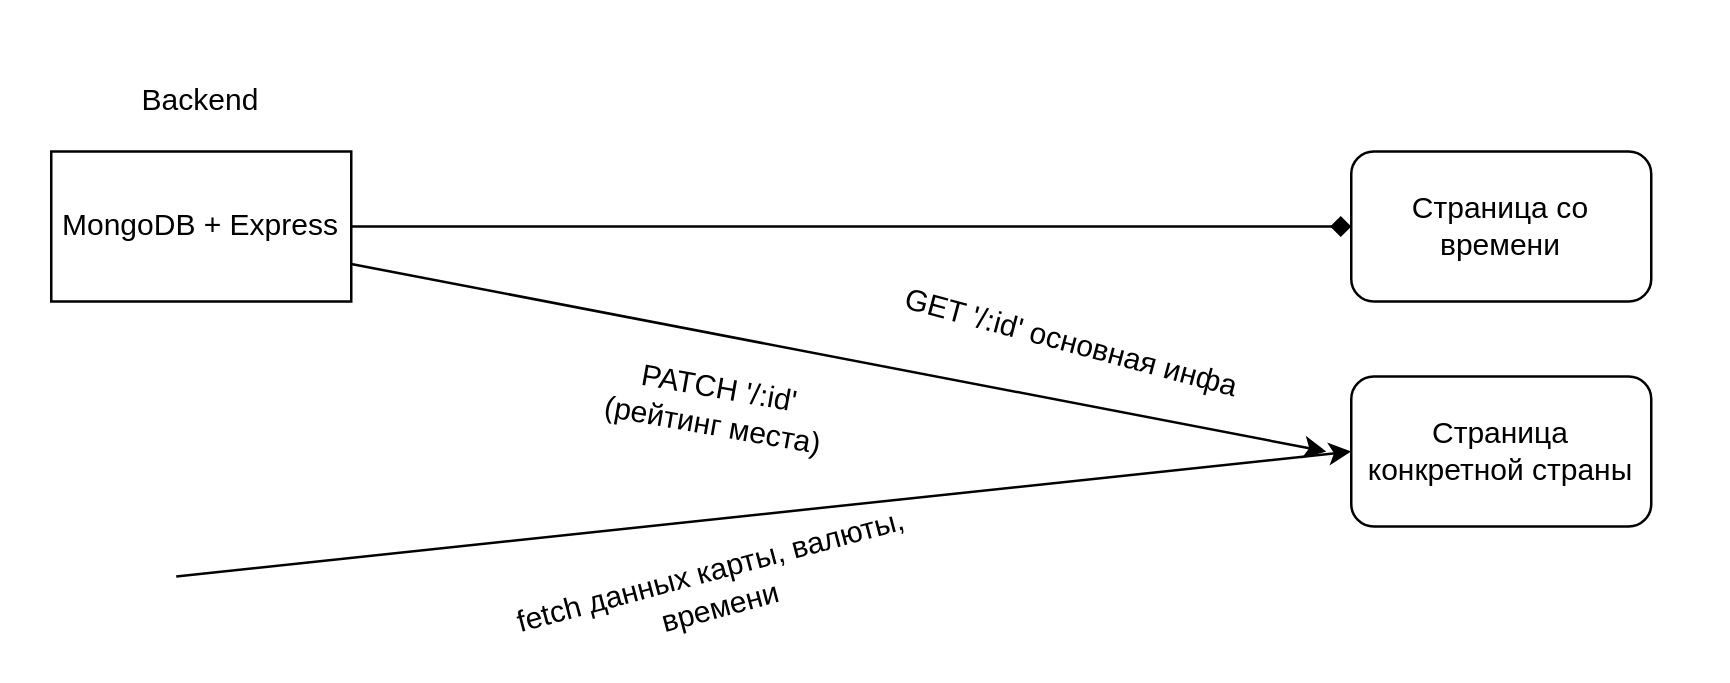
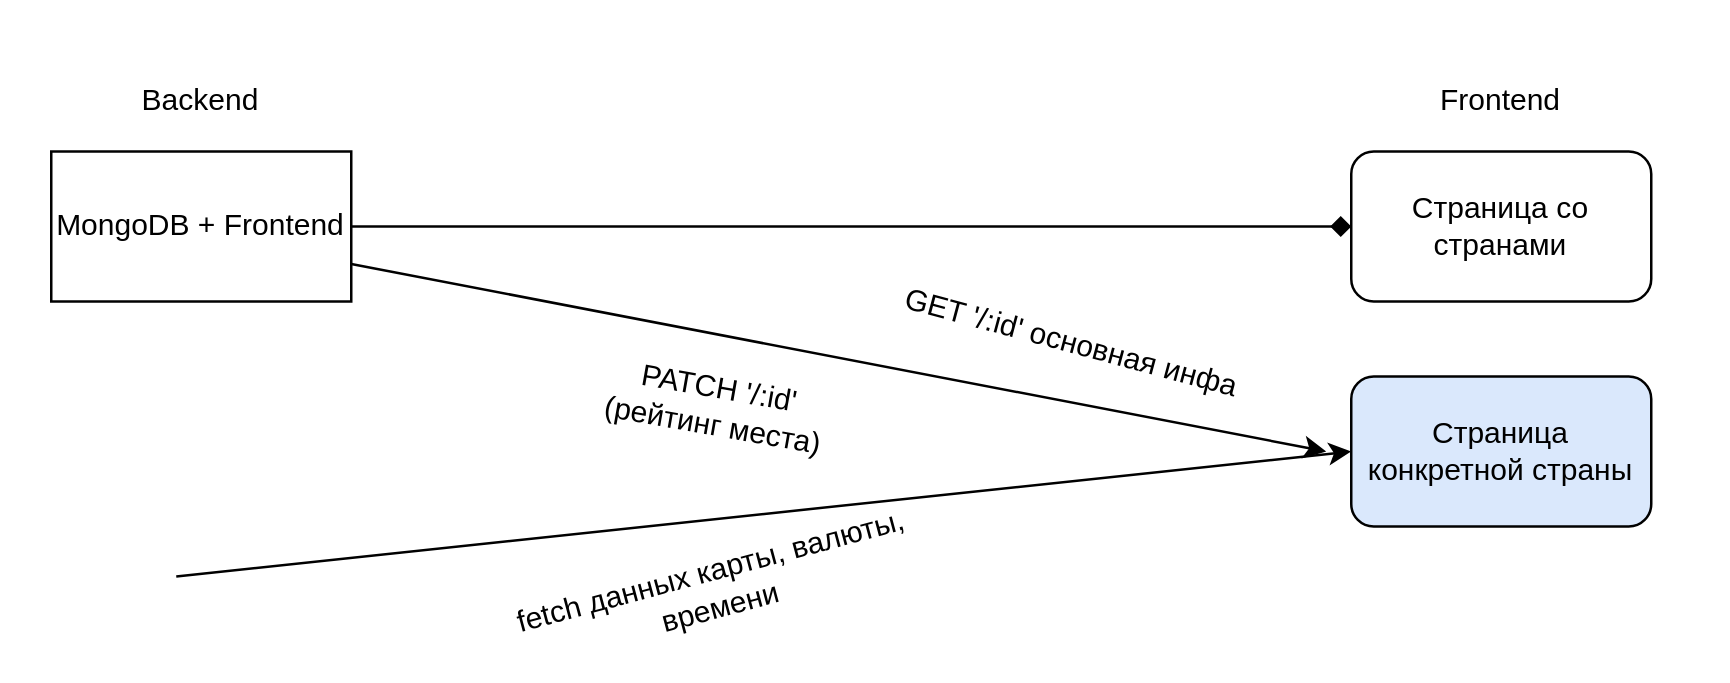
none -> (1501, 101)
(201, 226) -> (201, 226)
(1501, 226) -> (1501, 226)
(1501, 451) -> (1501, 451)
